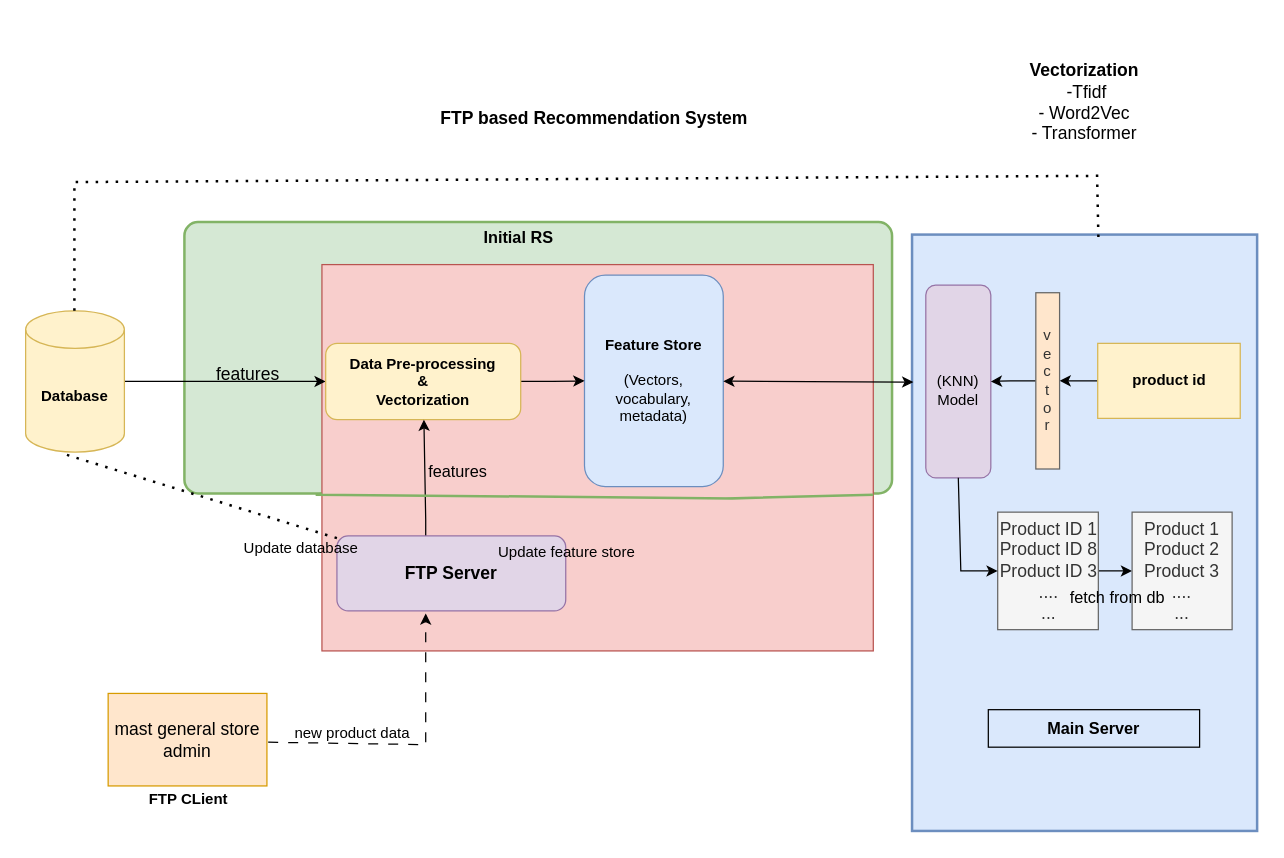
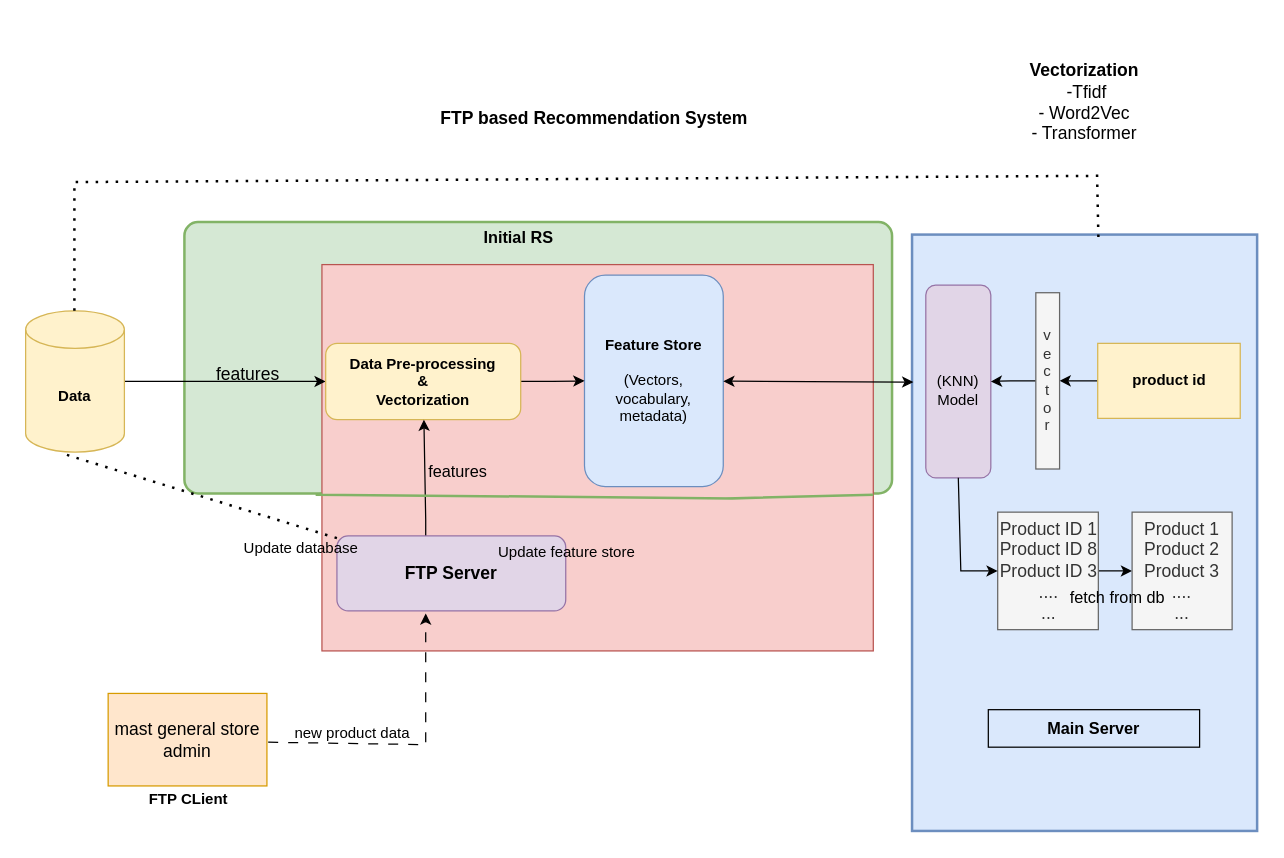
(1048, 381) -> (1048, 381)
(75, 397) -> (75, 397)
